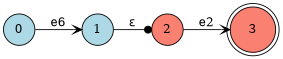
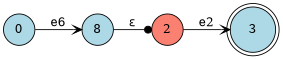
(98, 30) -> (98, 30)
(253, 30) -> (253, 30)
